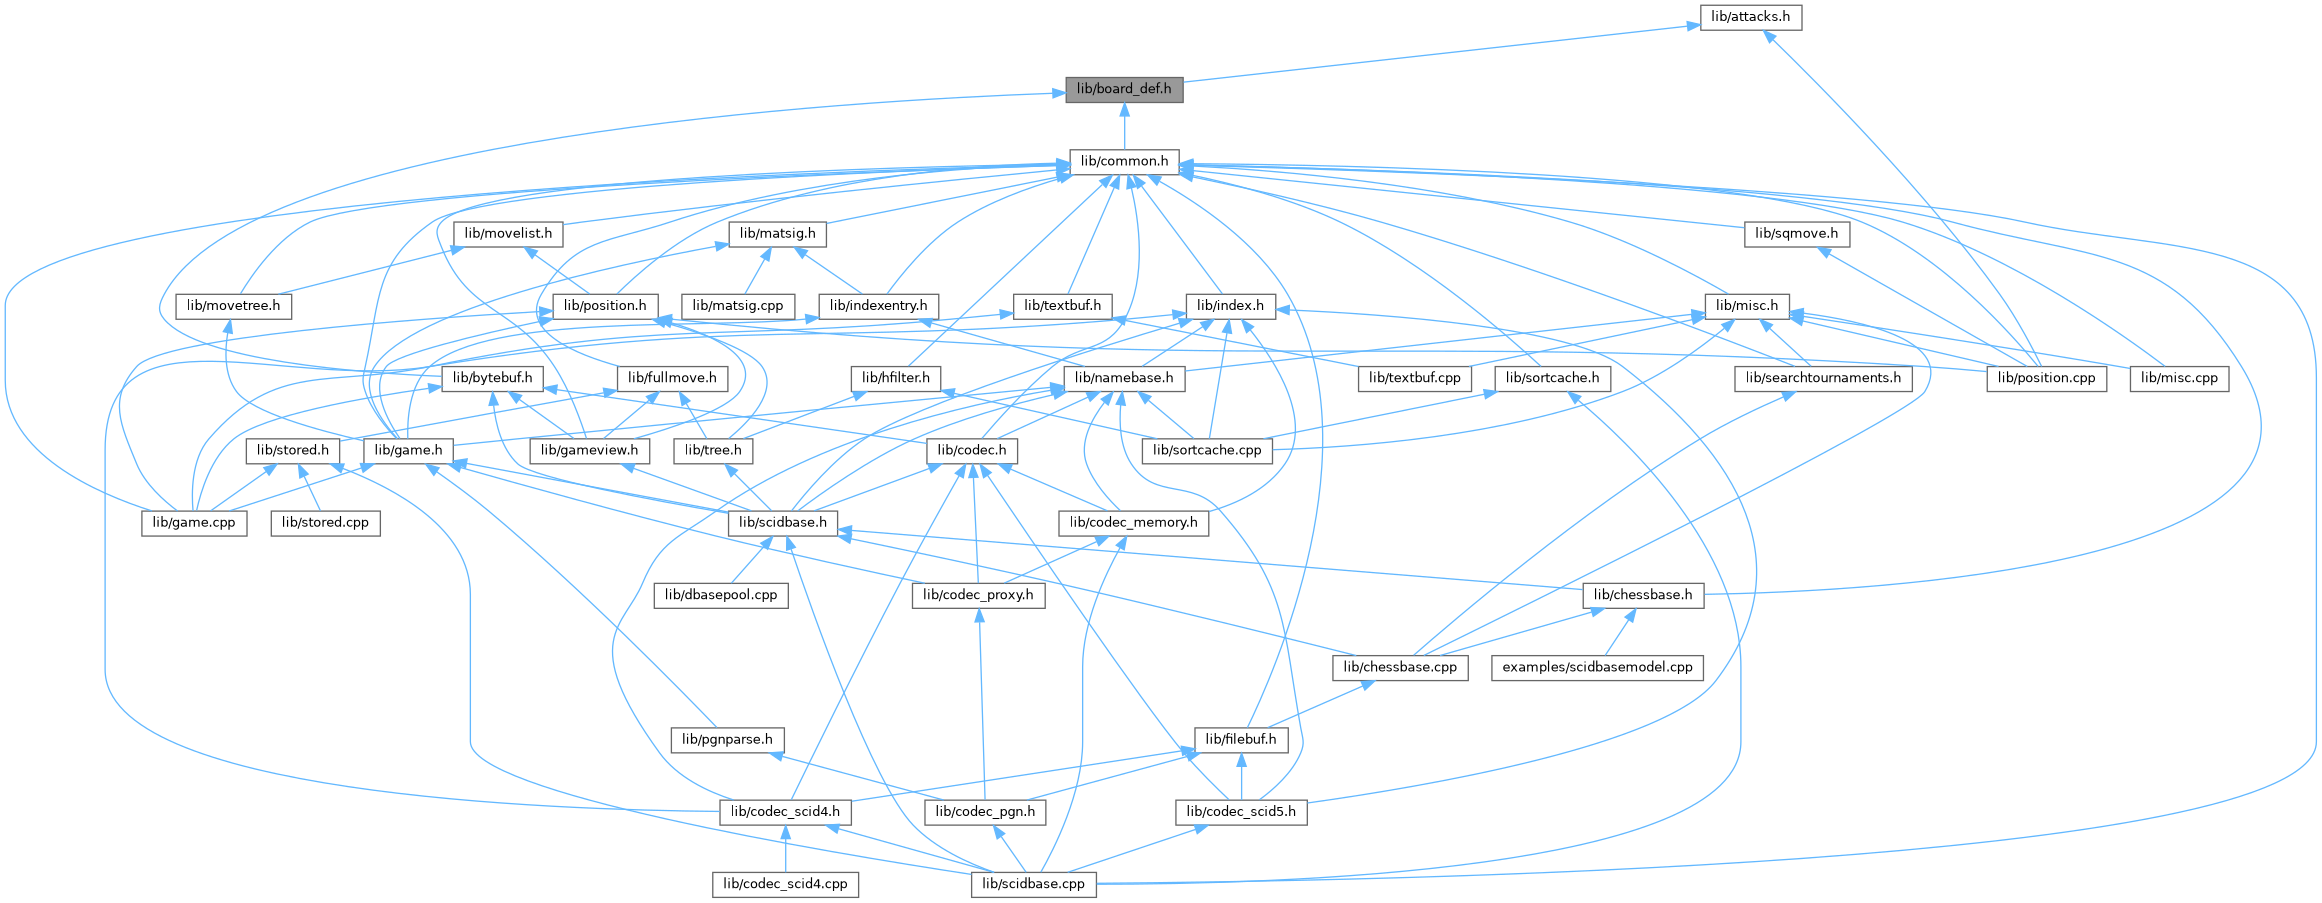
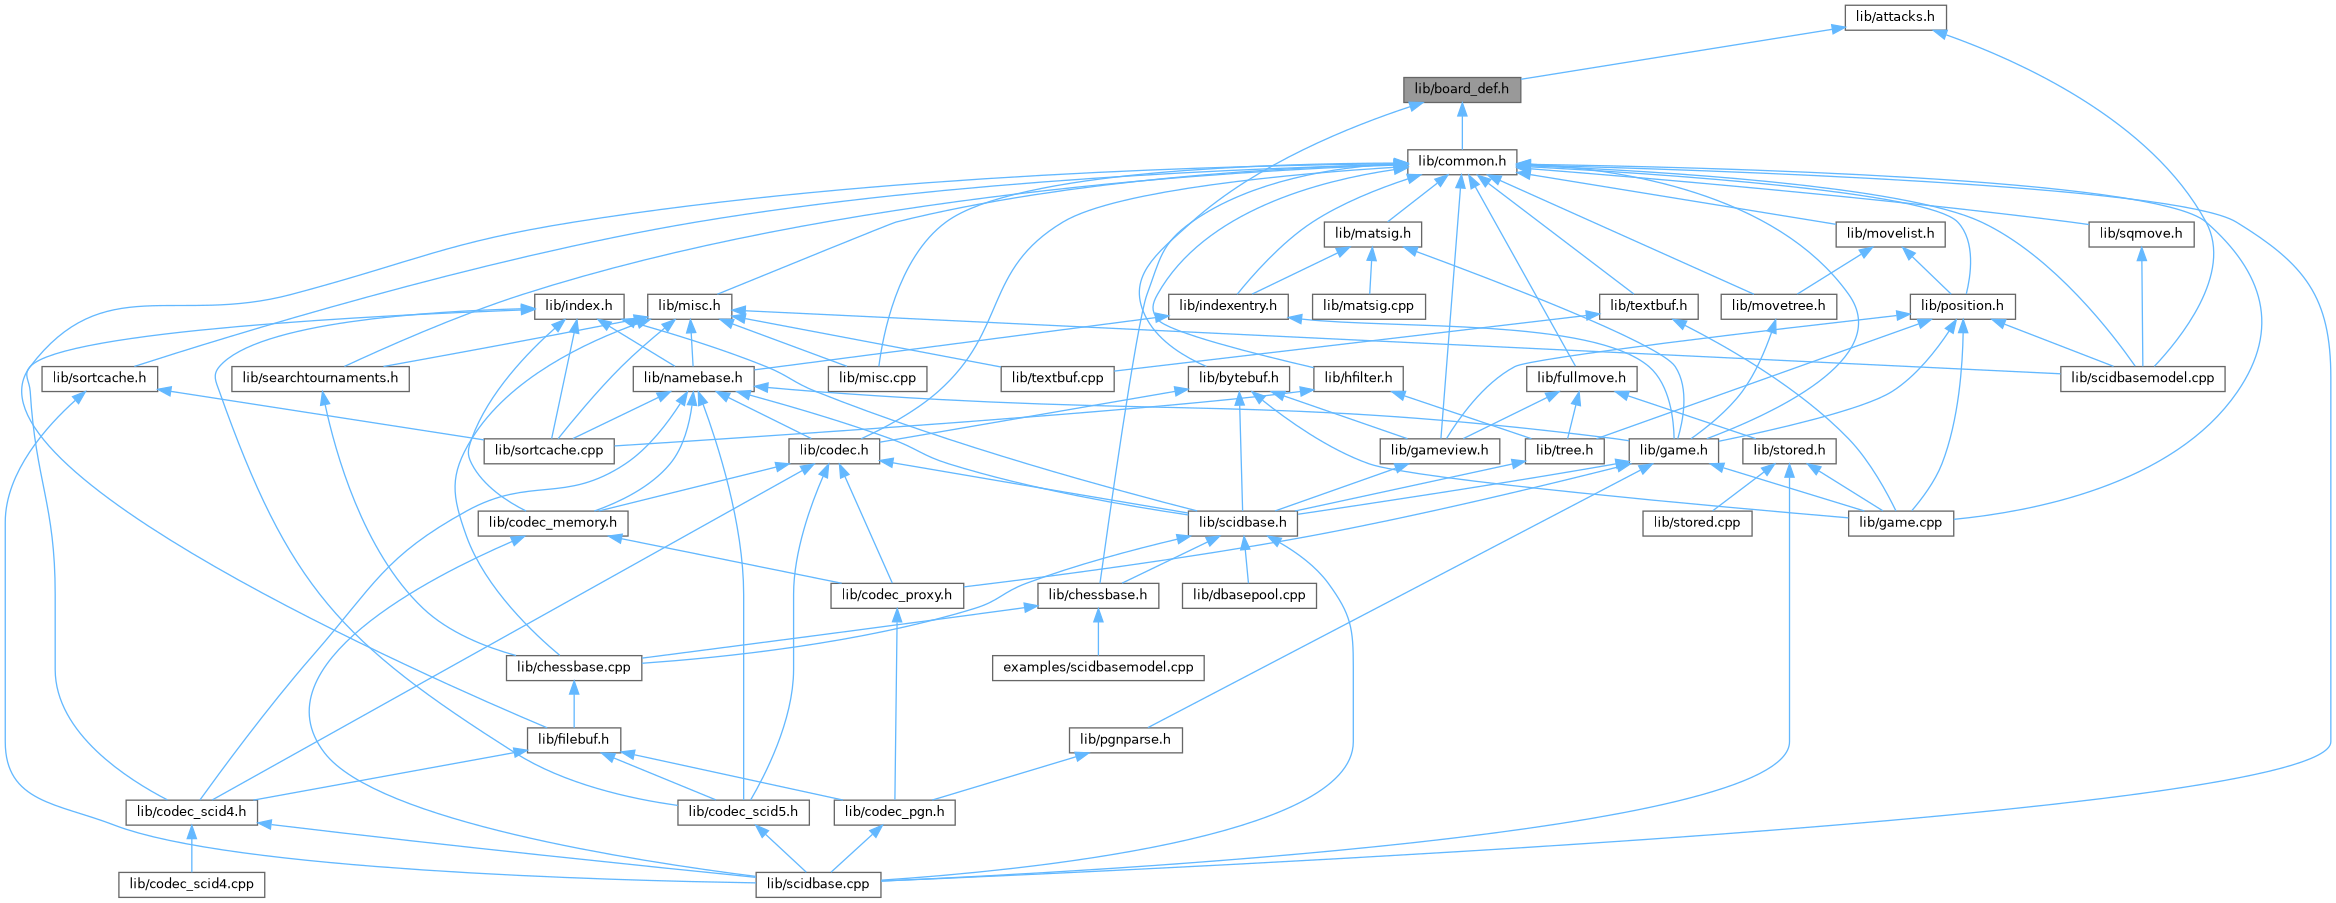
(1182, 240) -> none
(2047, 379) -> (2143, 379)
